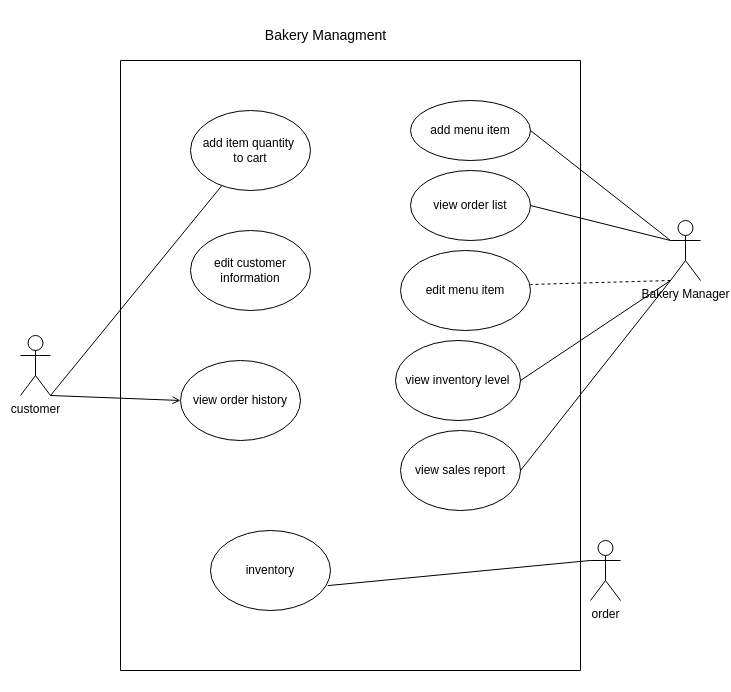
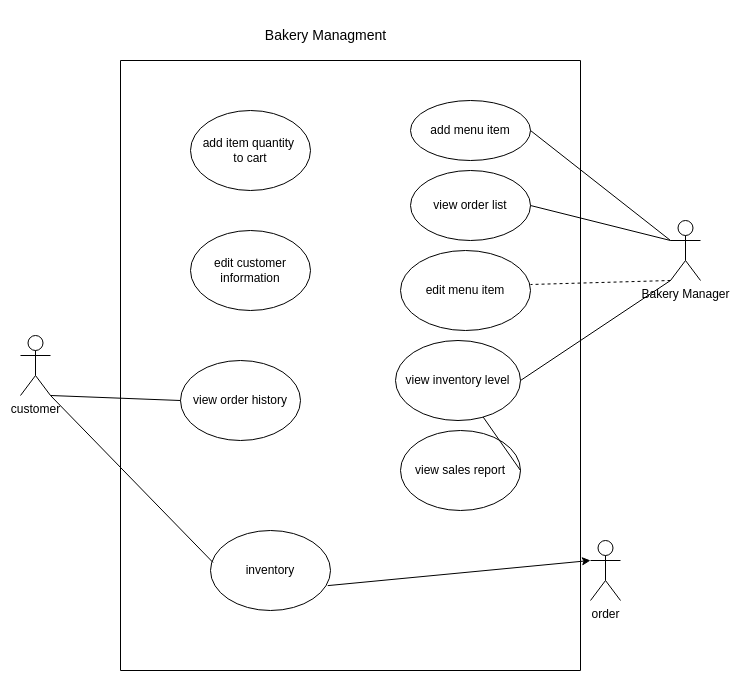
(137, 290) -> (132, 479)
(594, 377) -> (502, 444)
(175, 400) -> (175, 400)
(585, 561) -> (583, 561)
